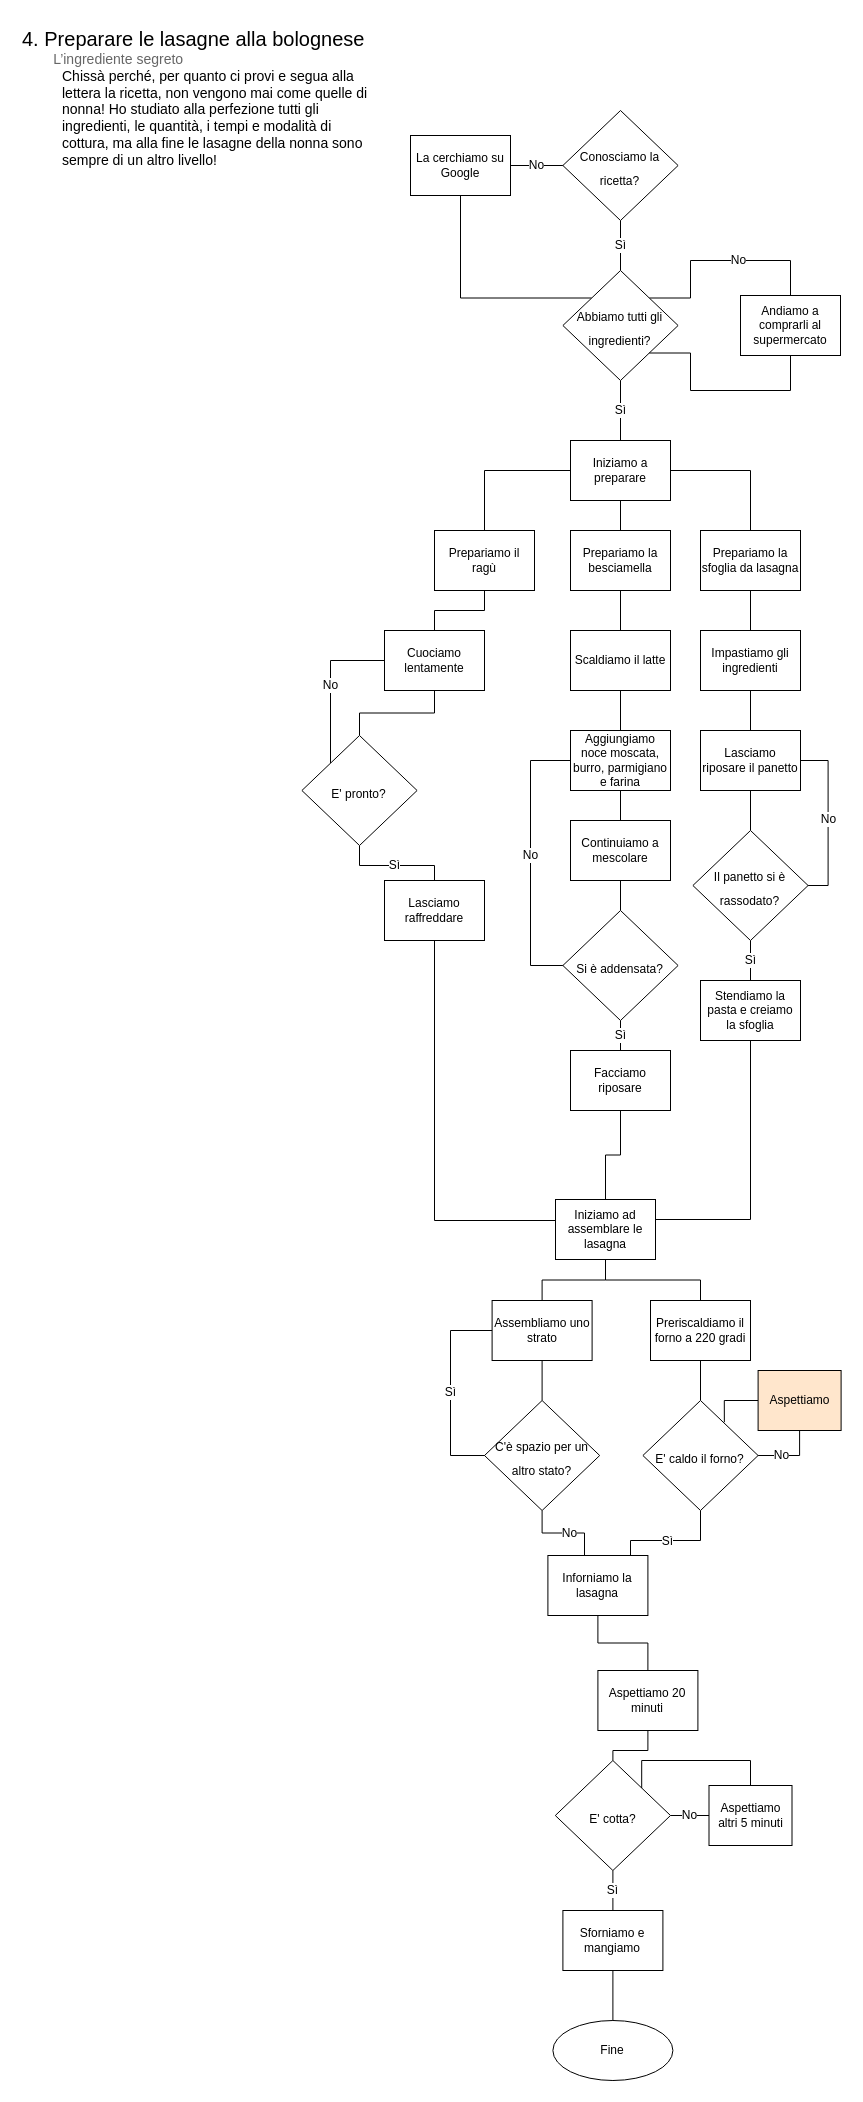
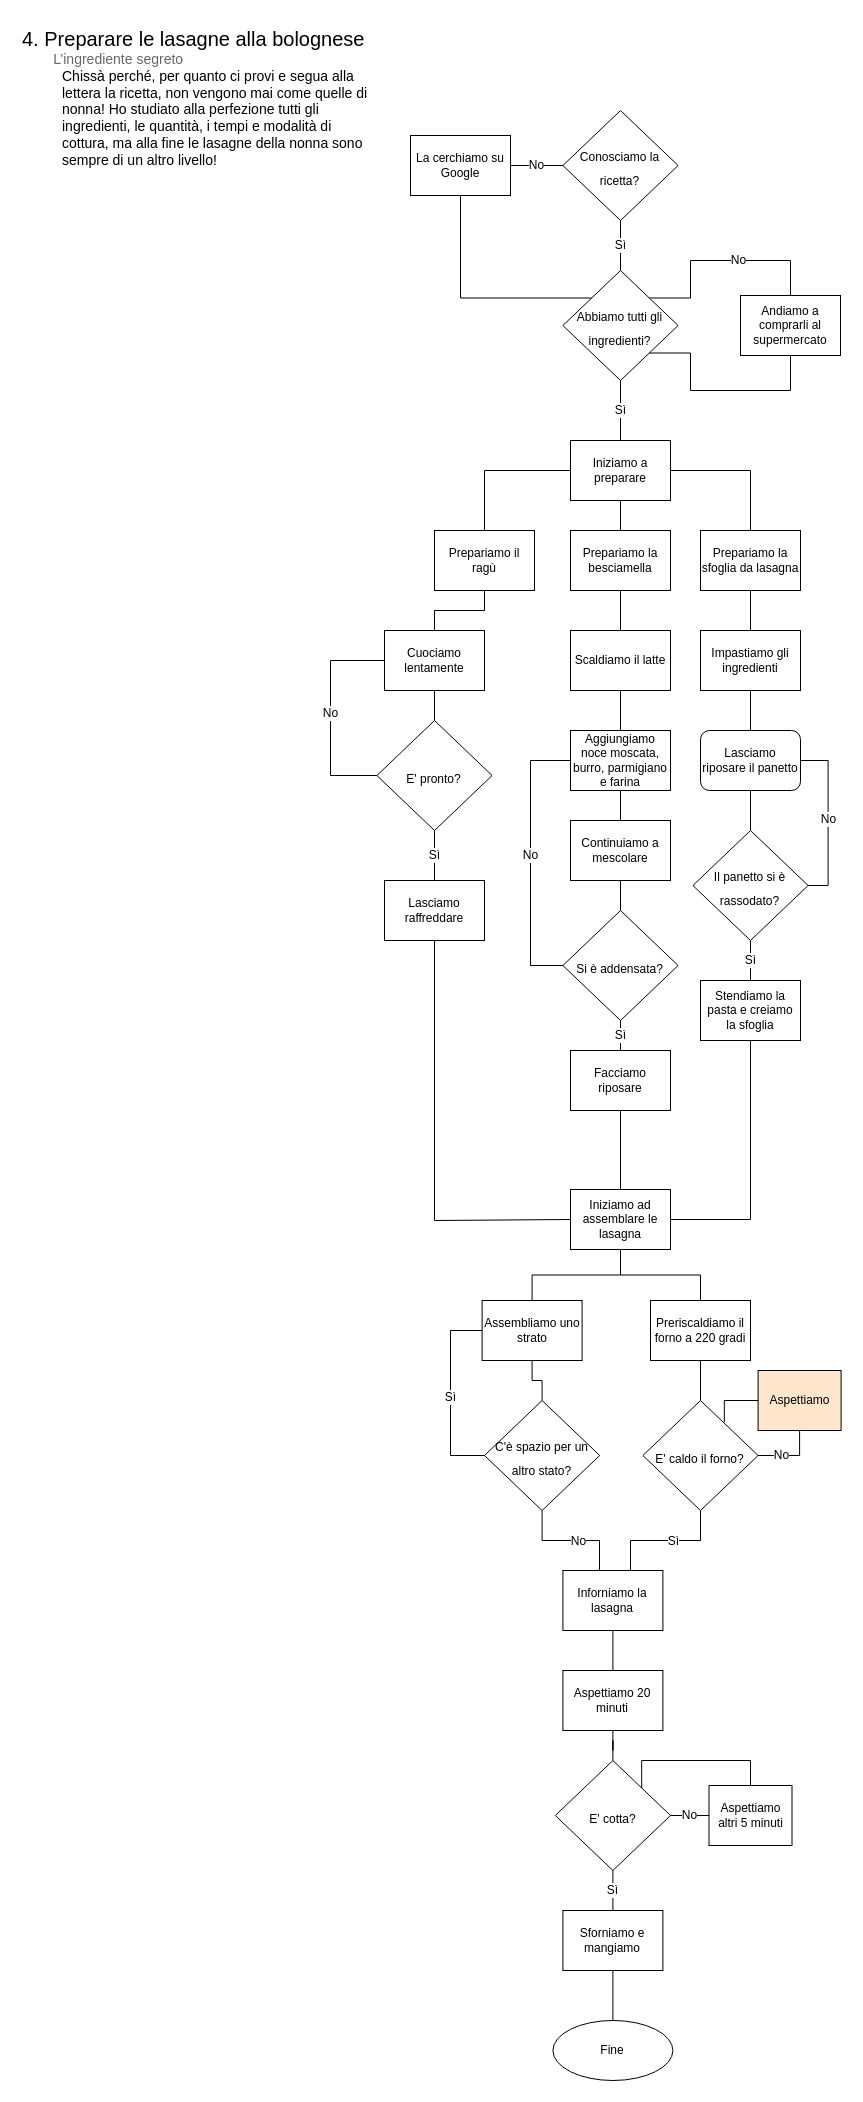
(751, 761) -> (751, 761)
(360, 791) -> (435, 776)
(606, 1230) -> (621, 1220)
(542, 1331) -> (532, 1331)
(598, 1586) -> (613, 1601)
(648, 1701) -> (613, 1701)
